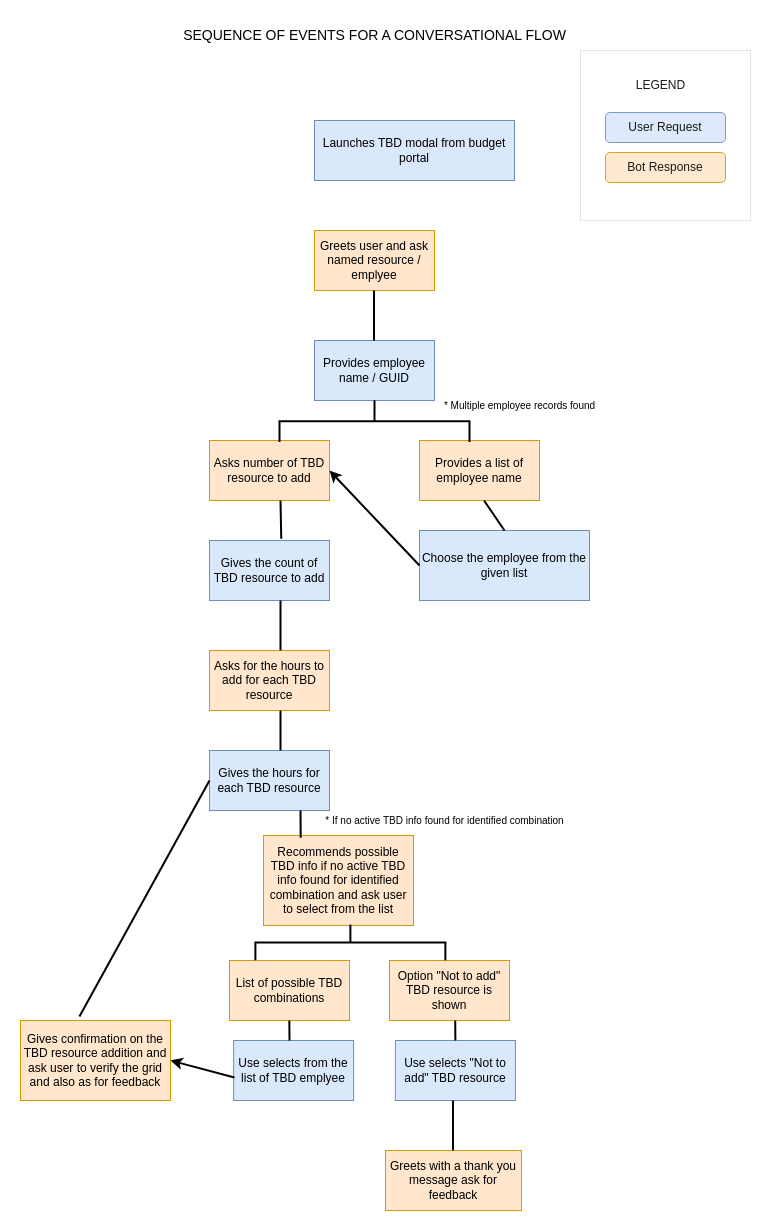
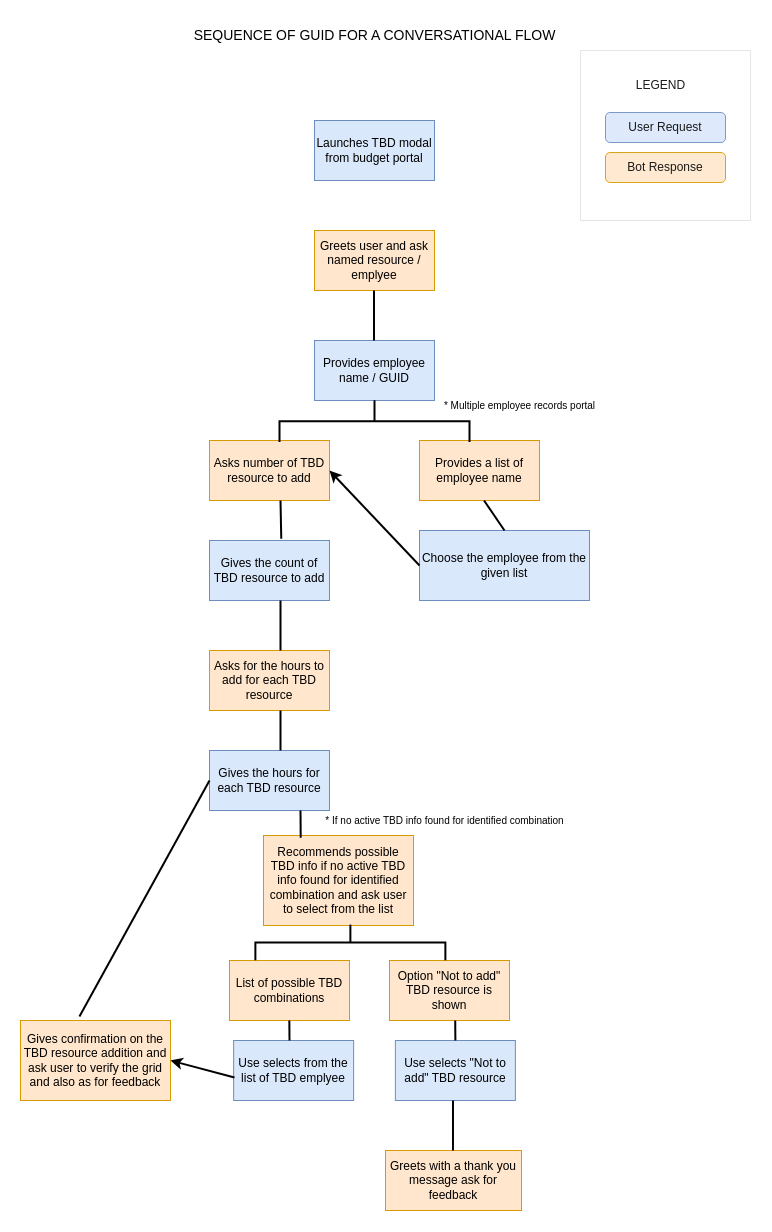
(375, 36) -> (375, 36)
(415, 151) -> (375, 151)
(520, 406) -> (520, 406)
